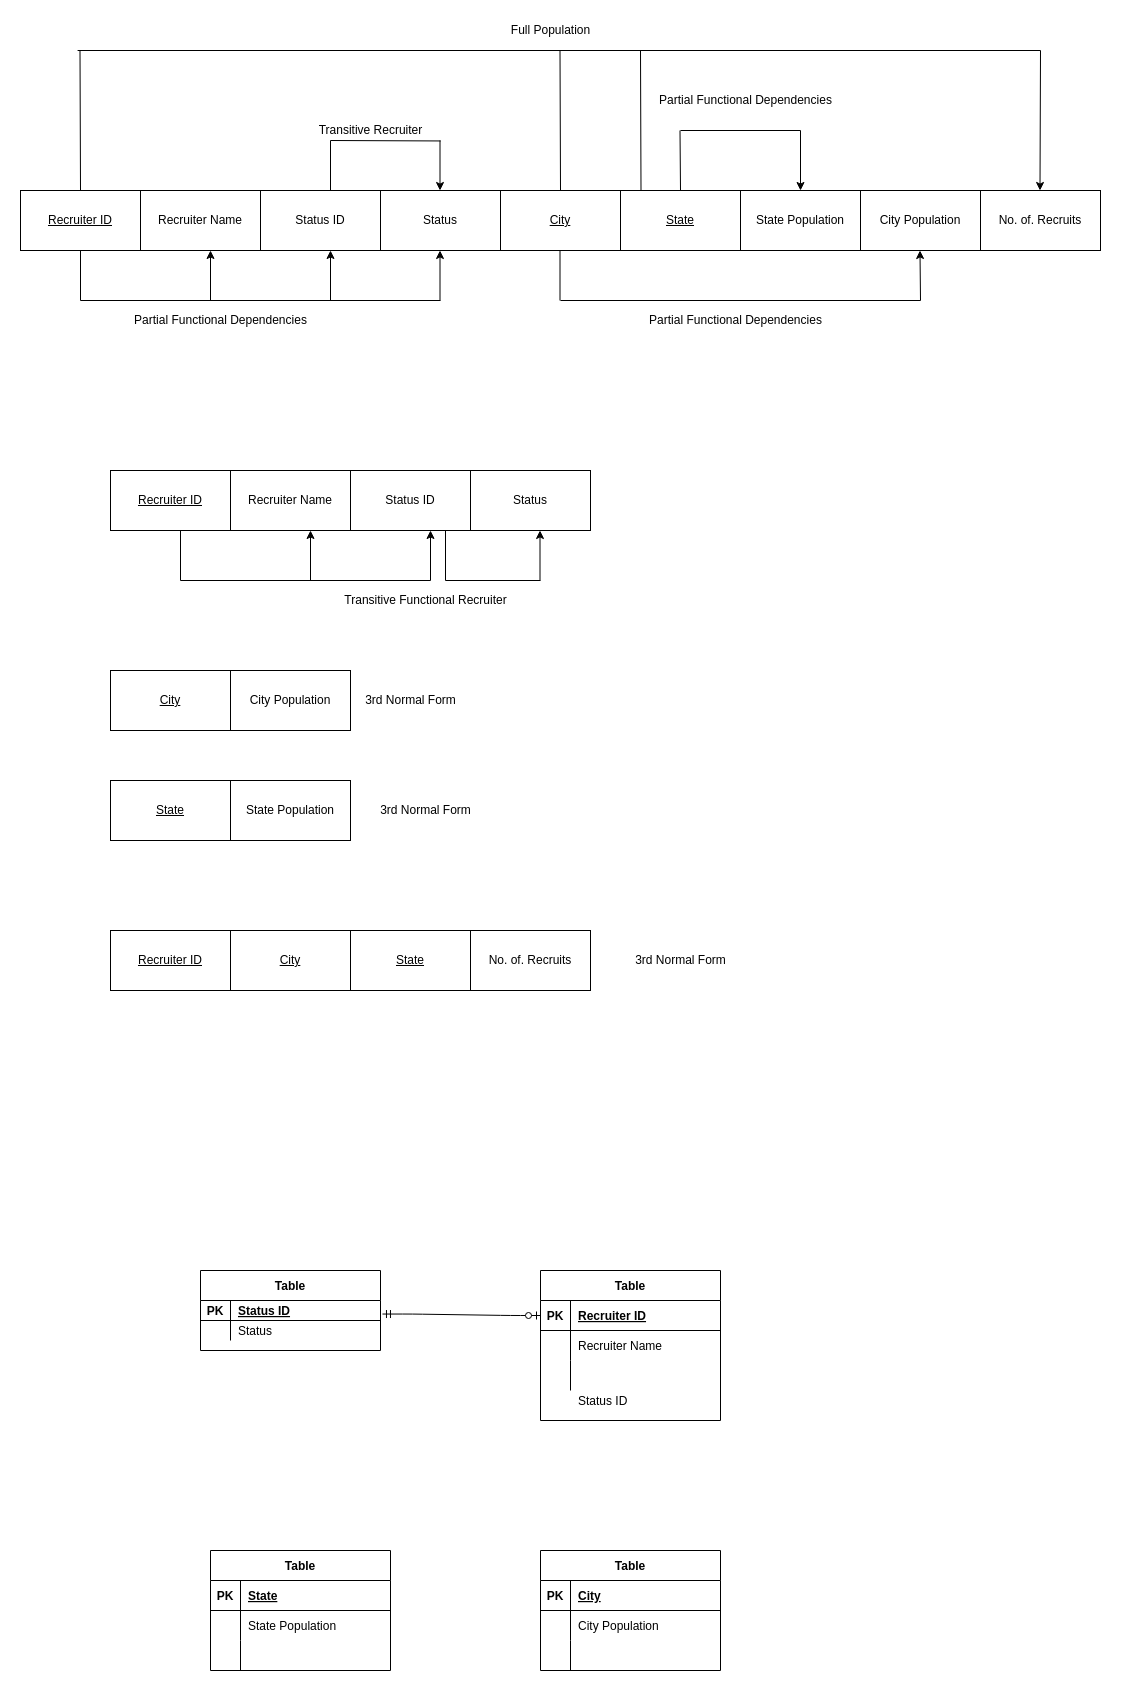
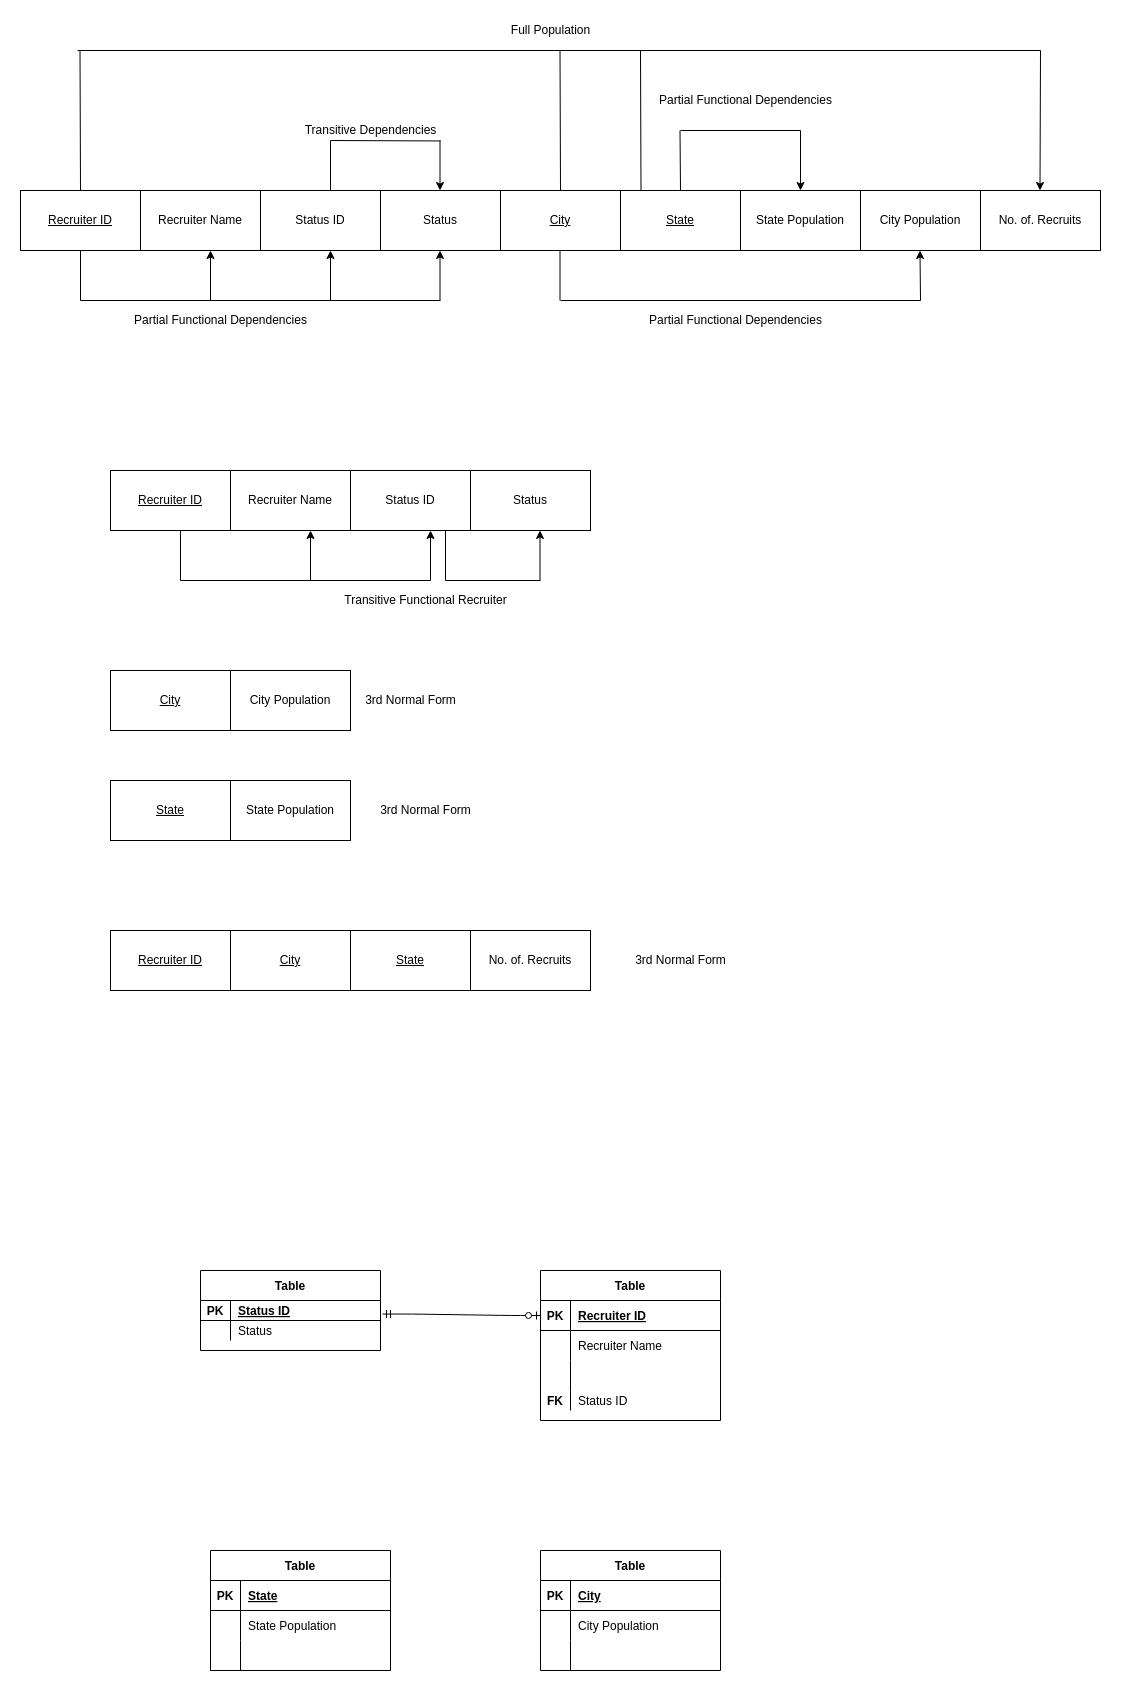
(371, 131) -> (371, 131)
none -> (556, 1401)
